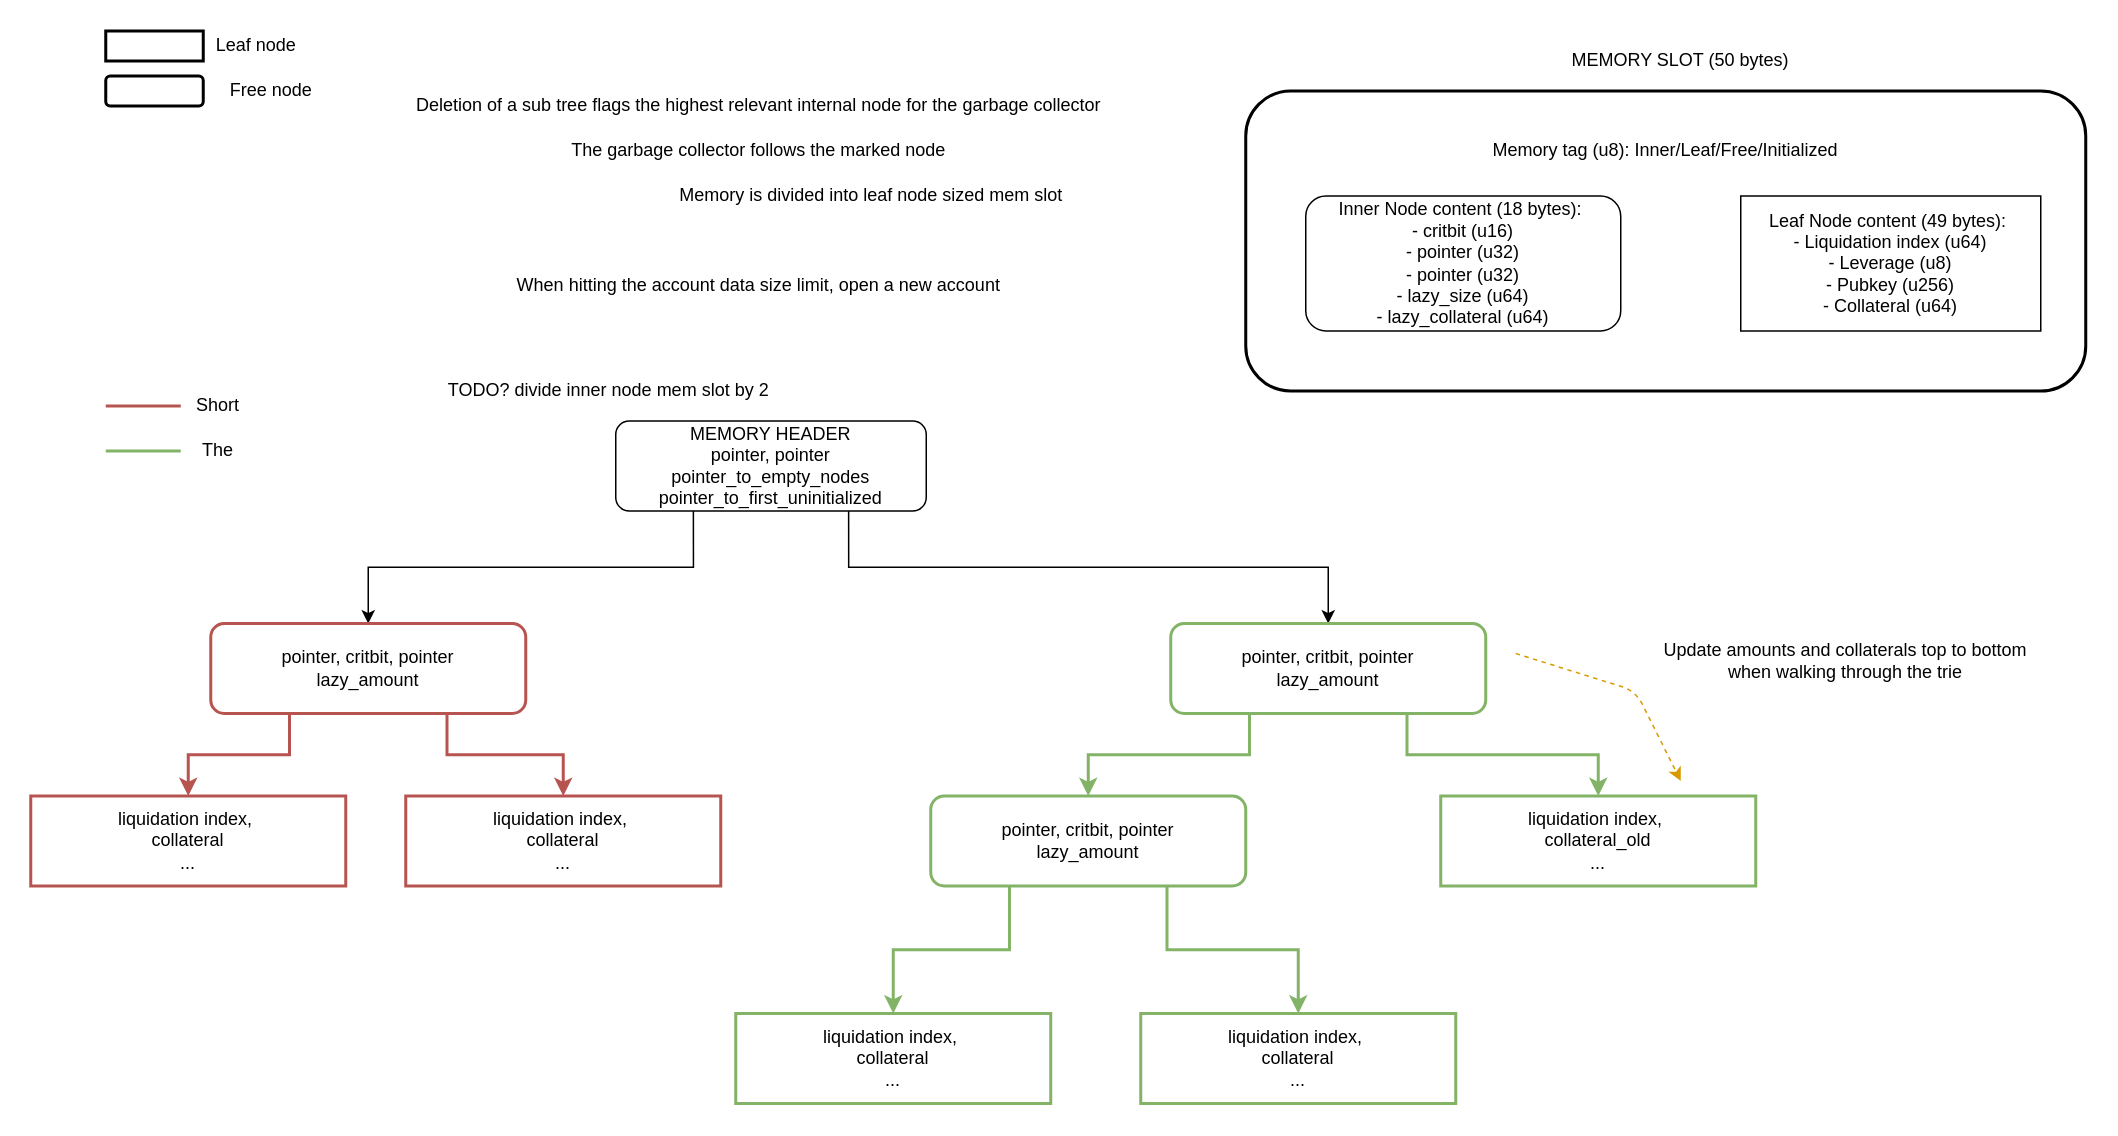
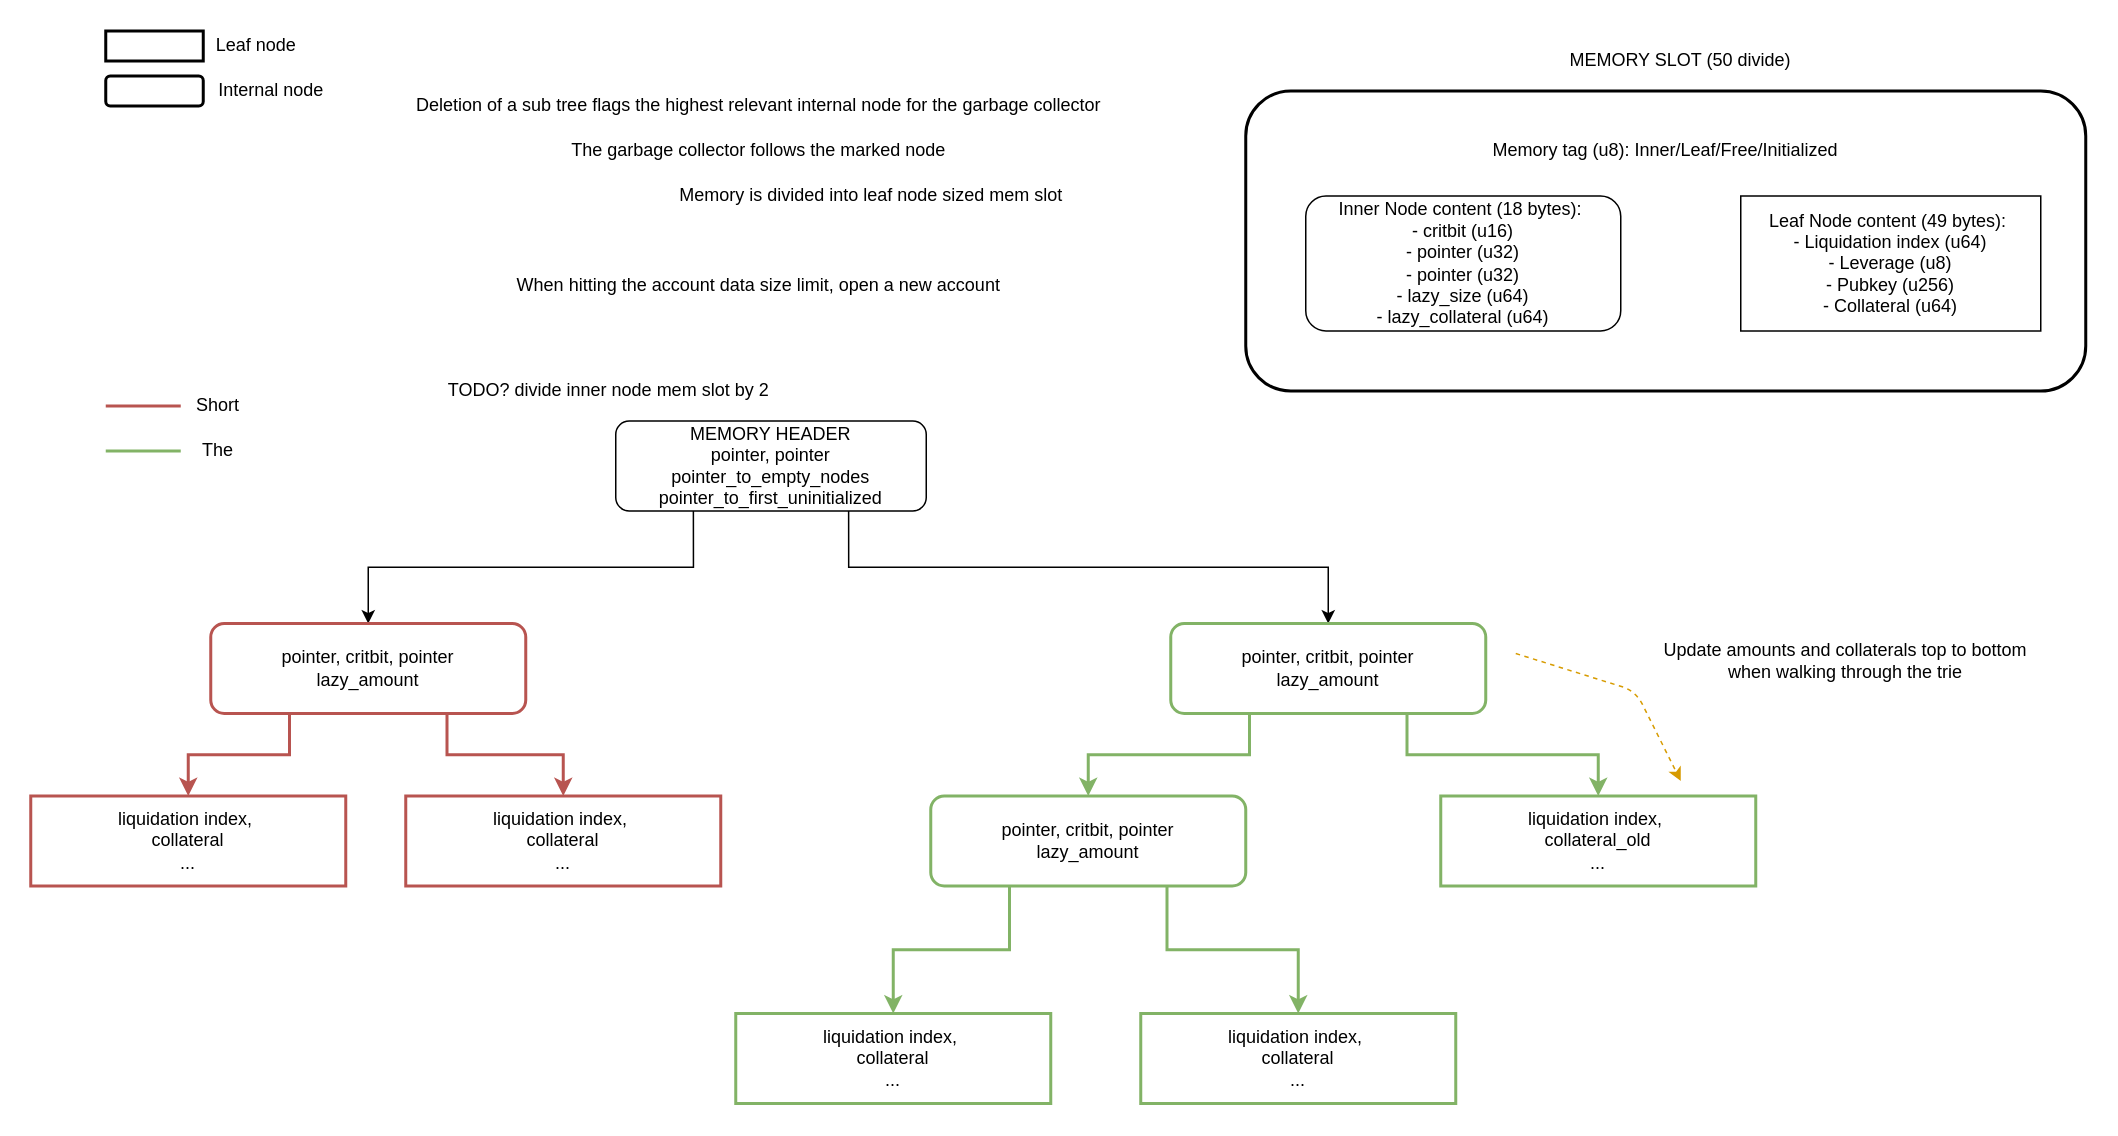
(1681, 61) -> (1681, 61)
(272, 91) -> (272, 91)
